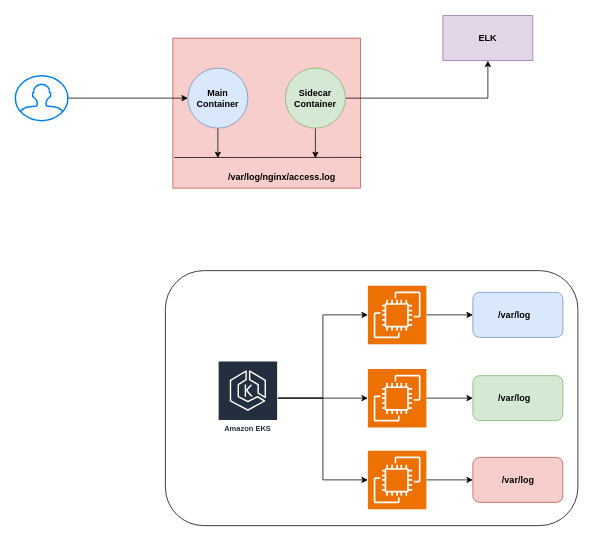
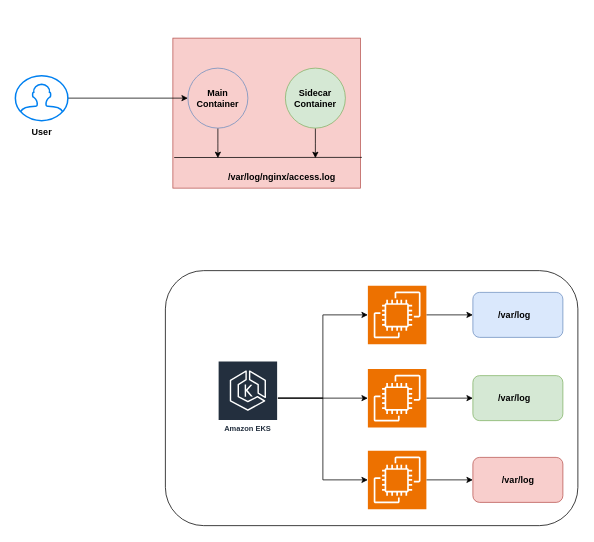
(488, 38) -> none
(218, 98) -> (218, 98)
(488, 98) -> none
none -> (42, 132)
